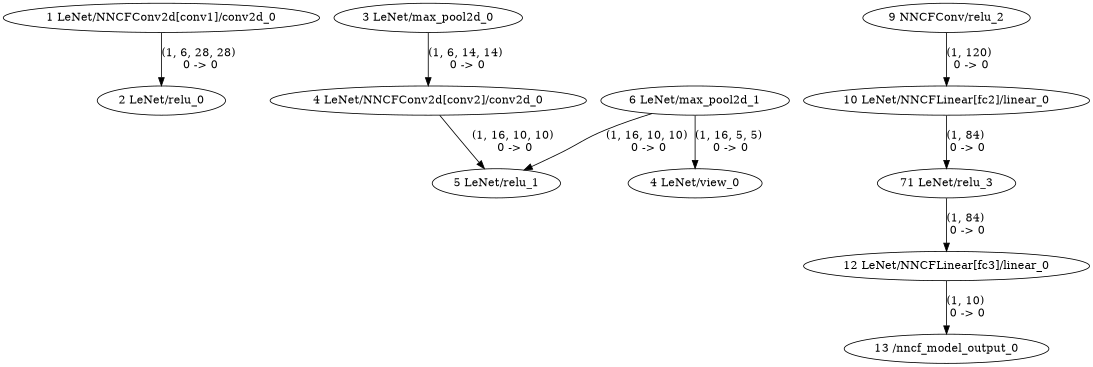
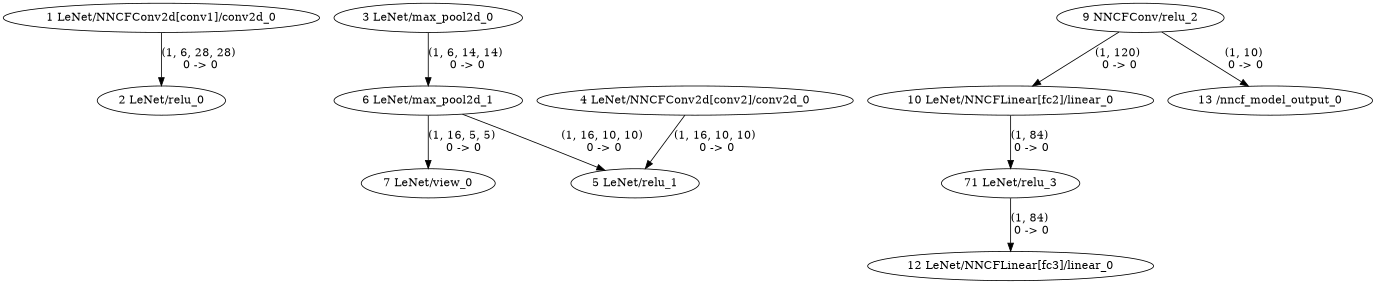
(428, 55) -> (428, 55)
(695, 183) -> (428, 183)
(947, 303) -> (1202, 57)
